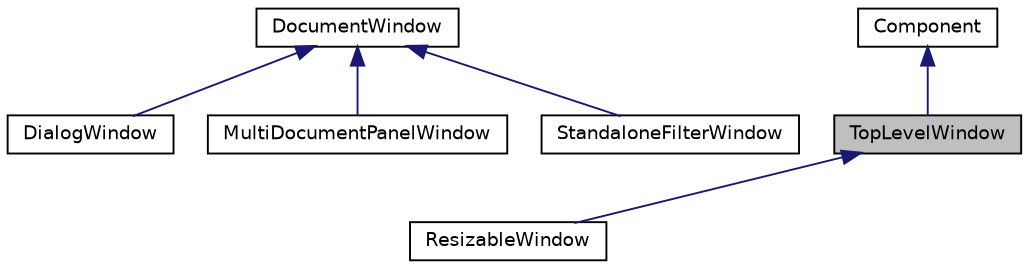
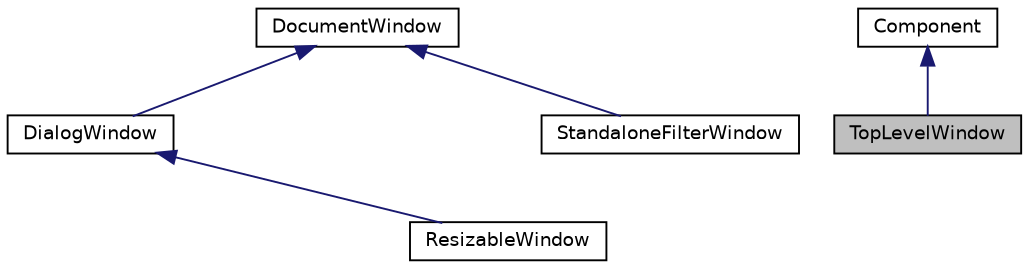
(358, 134) -> none
(708, 190) -> (309, 190)
